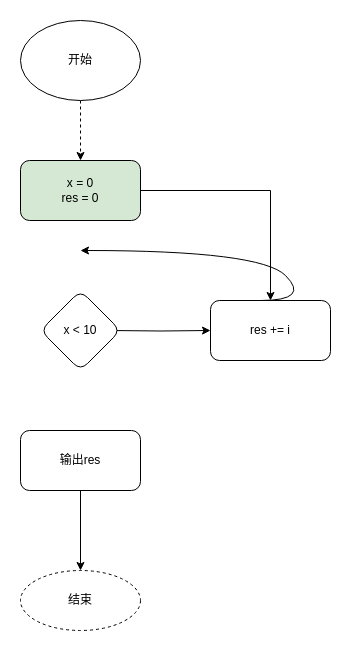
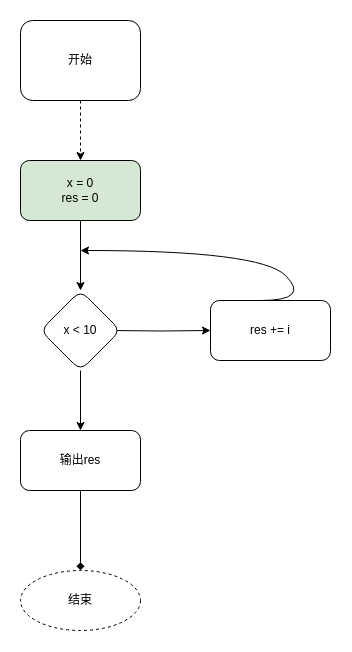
(81, 61) -> (81, 61)
(257, 191) -> (81, 252)
none -> (81, 397)
(81, 562) -> (81, 562)
